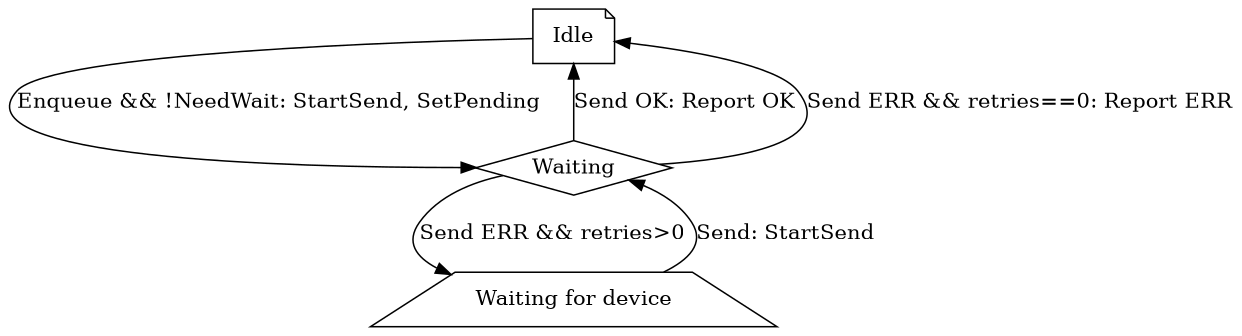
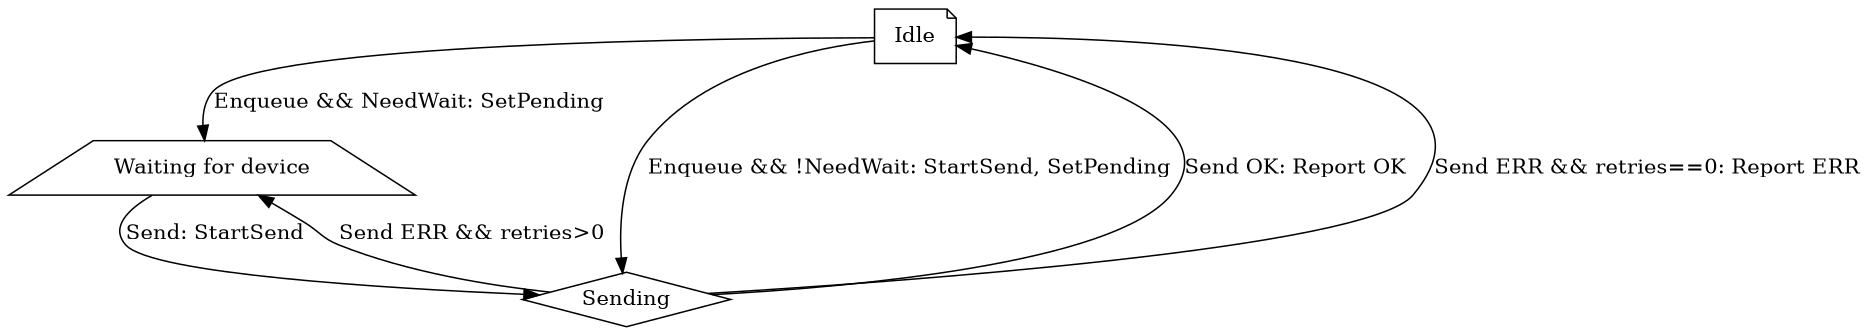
none -> (523, 46)
(574, 168) -> (626, 299)
